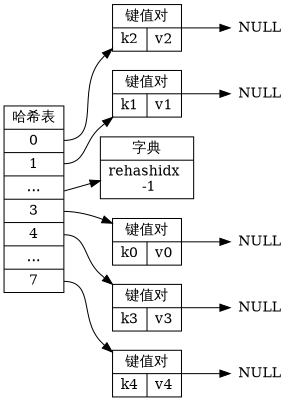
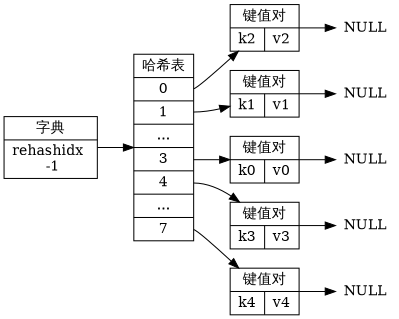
(77, 187) -> (110, 148)
